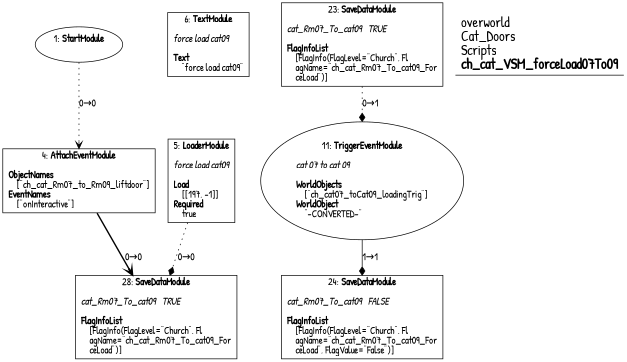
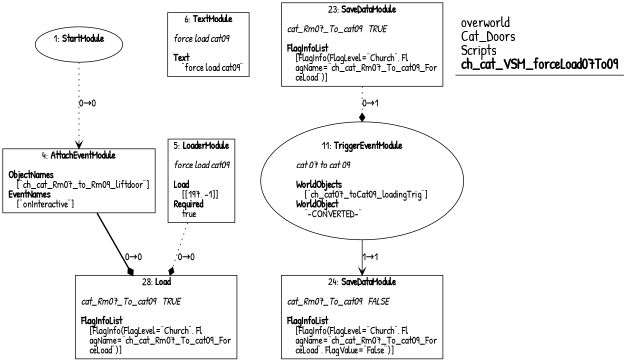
(113, 241) -> (113, 241)
(362, 253) -> (362, 254)
(163, 282) -> (163, 282)
